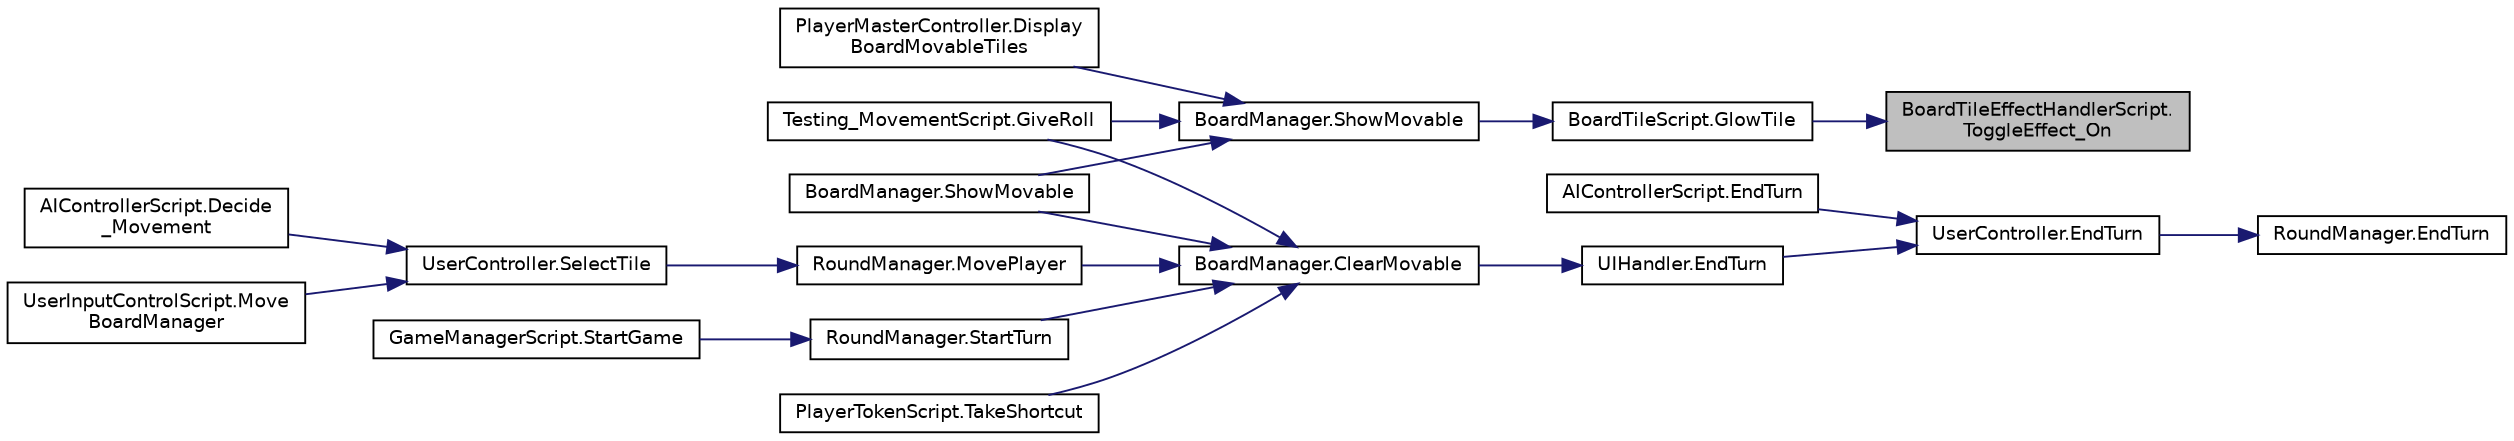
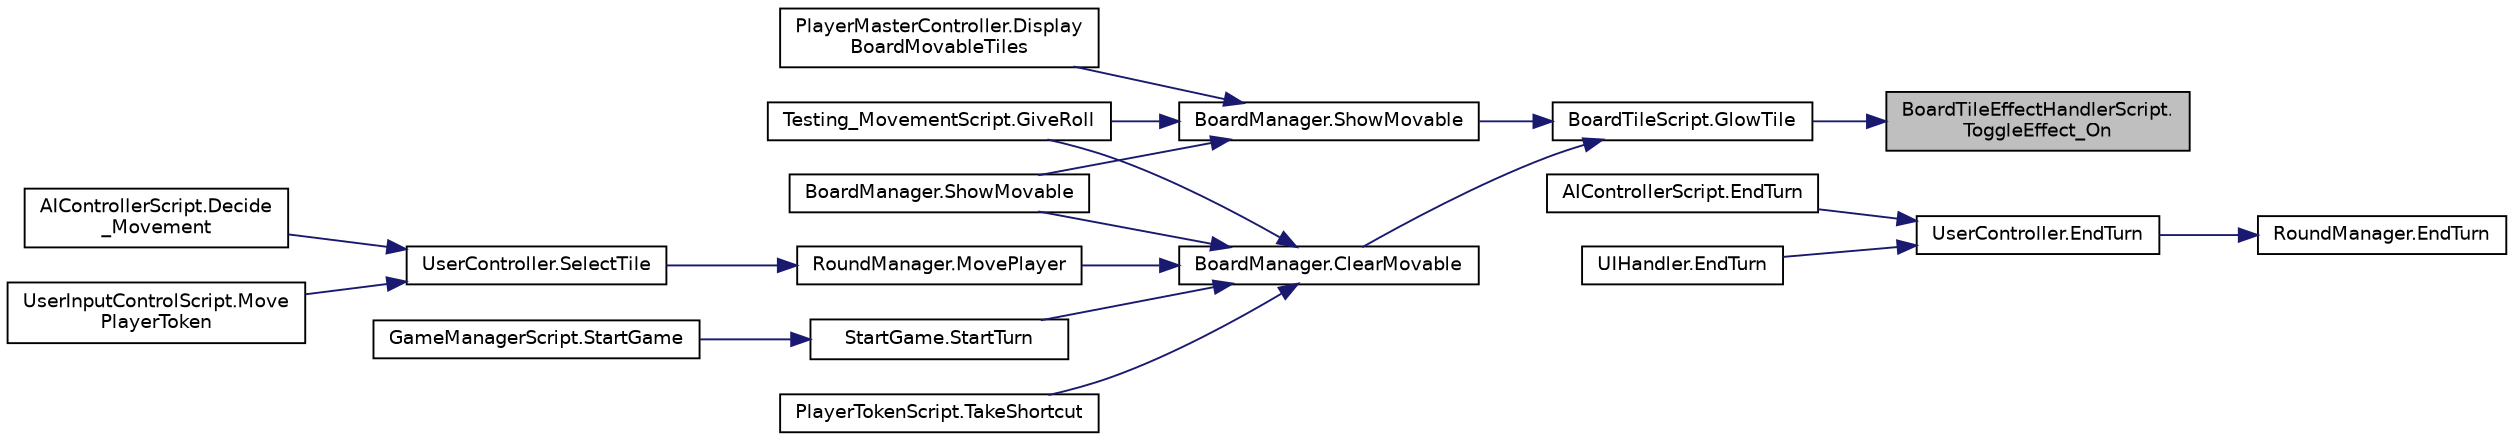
(1520, 265) -> (1471, 190)
(156, 313) -> (156, 313)
(939, 339) -> (939, 339)
